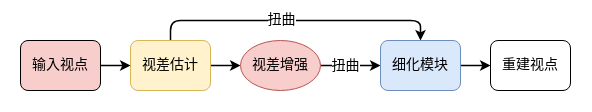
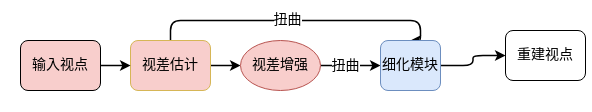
(171, 66) -> (171, 66)
(421, 66) -> (411, 66)
(531, 66) -> (546, 56)
